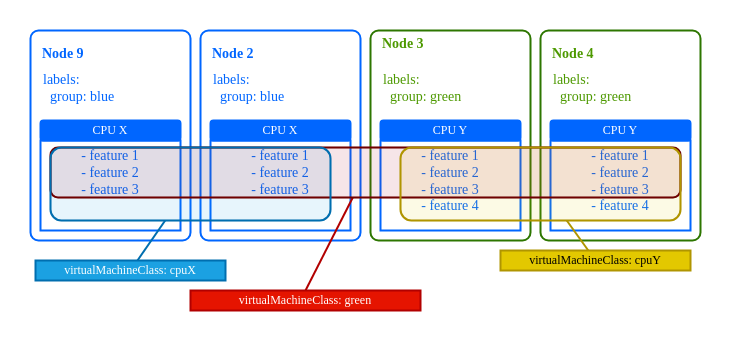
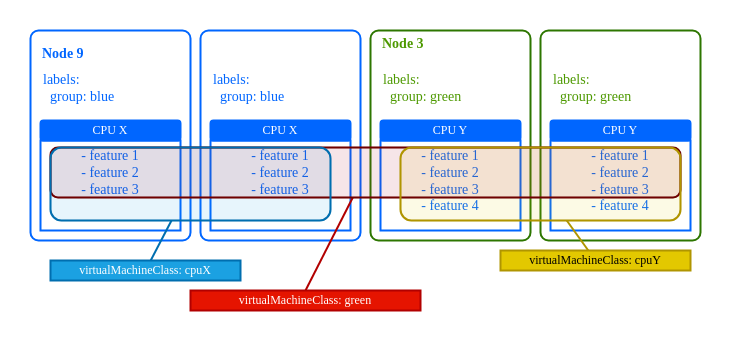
(241, 55) -> none
(581, 55) -> none
(131, 271) -> (146, 271)
